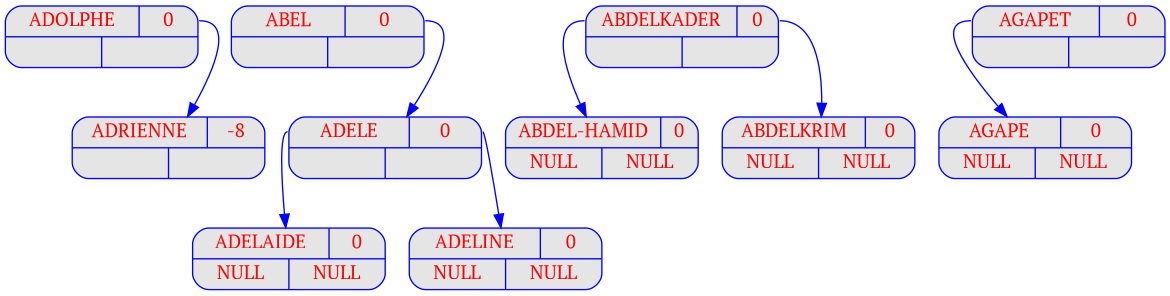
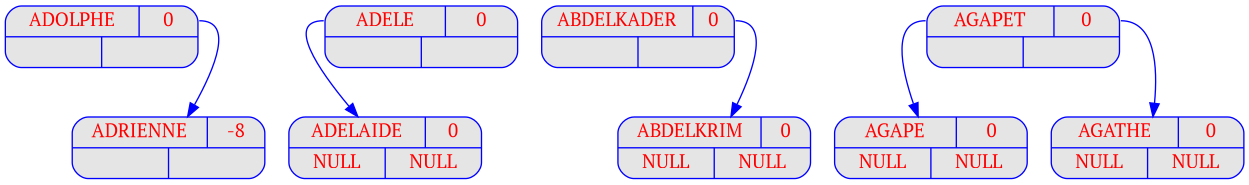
(328, 37) -> none
(602, 148) -> none
none -> (1148, 148)
(506, 259) -> none
